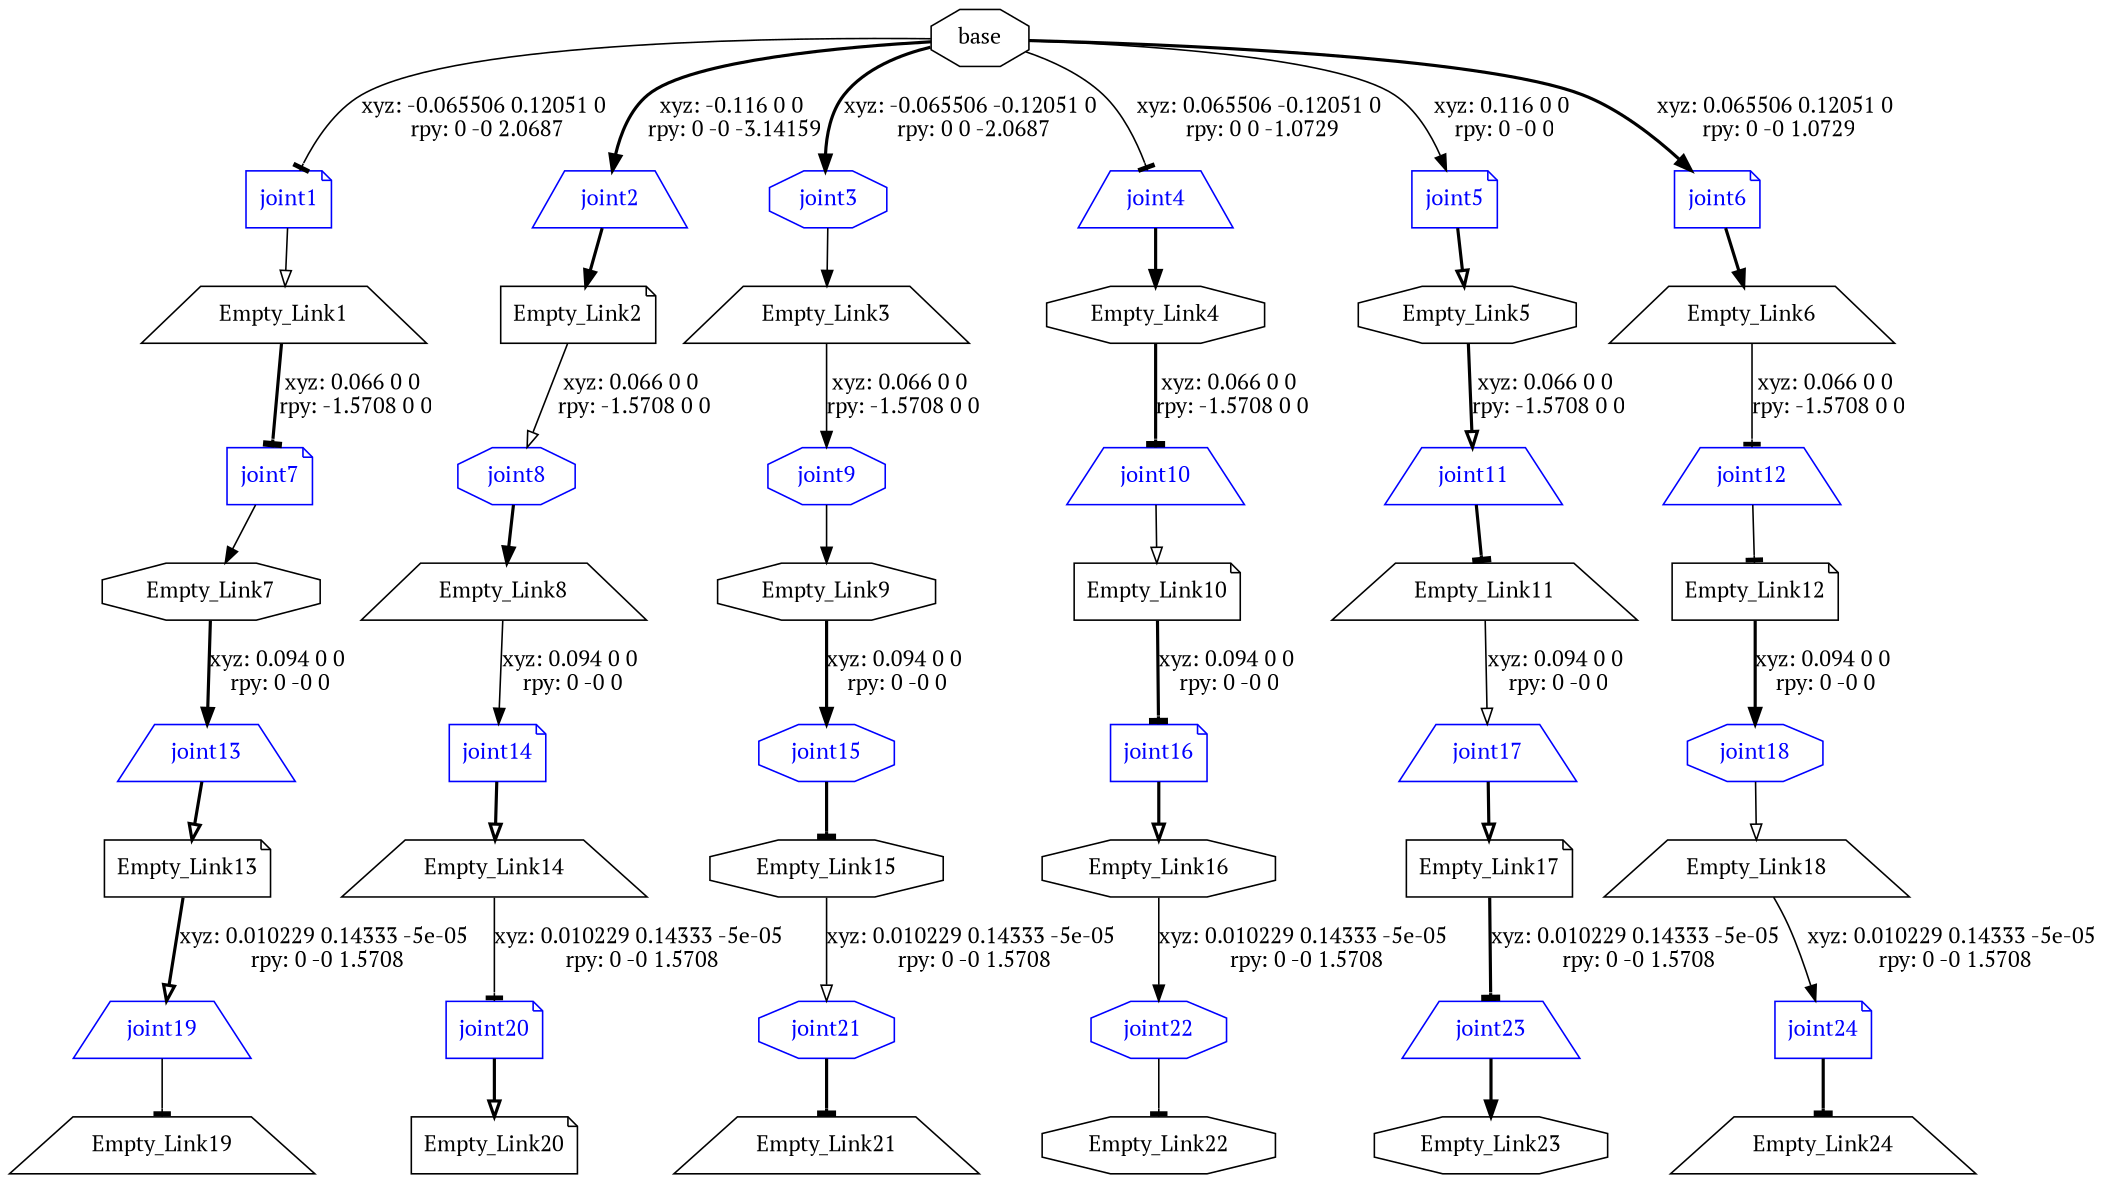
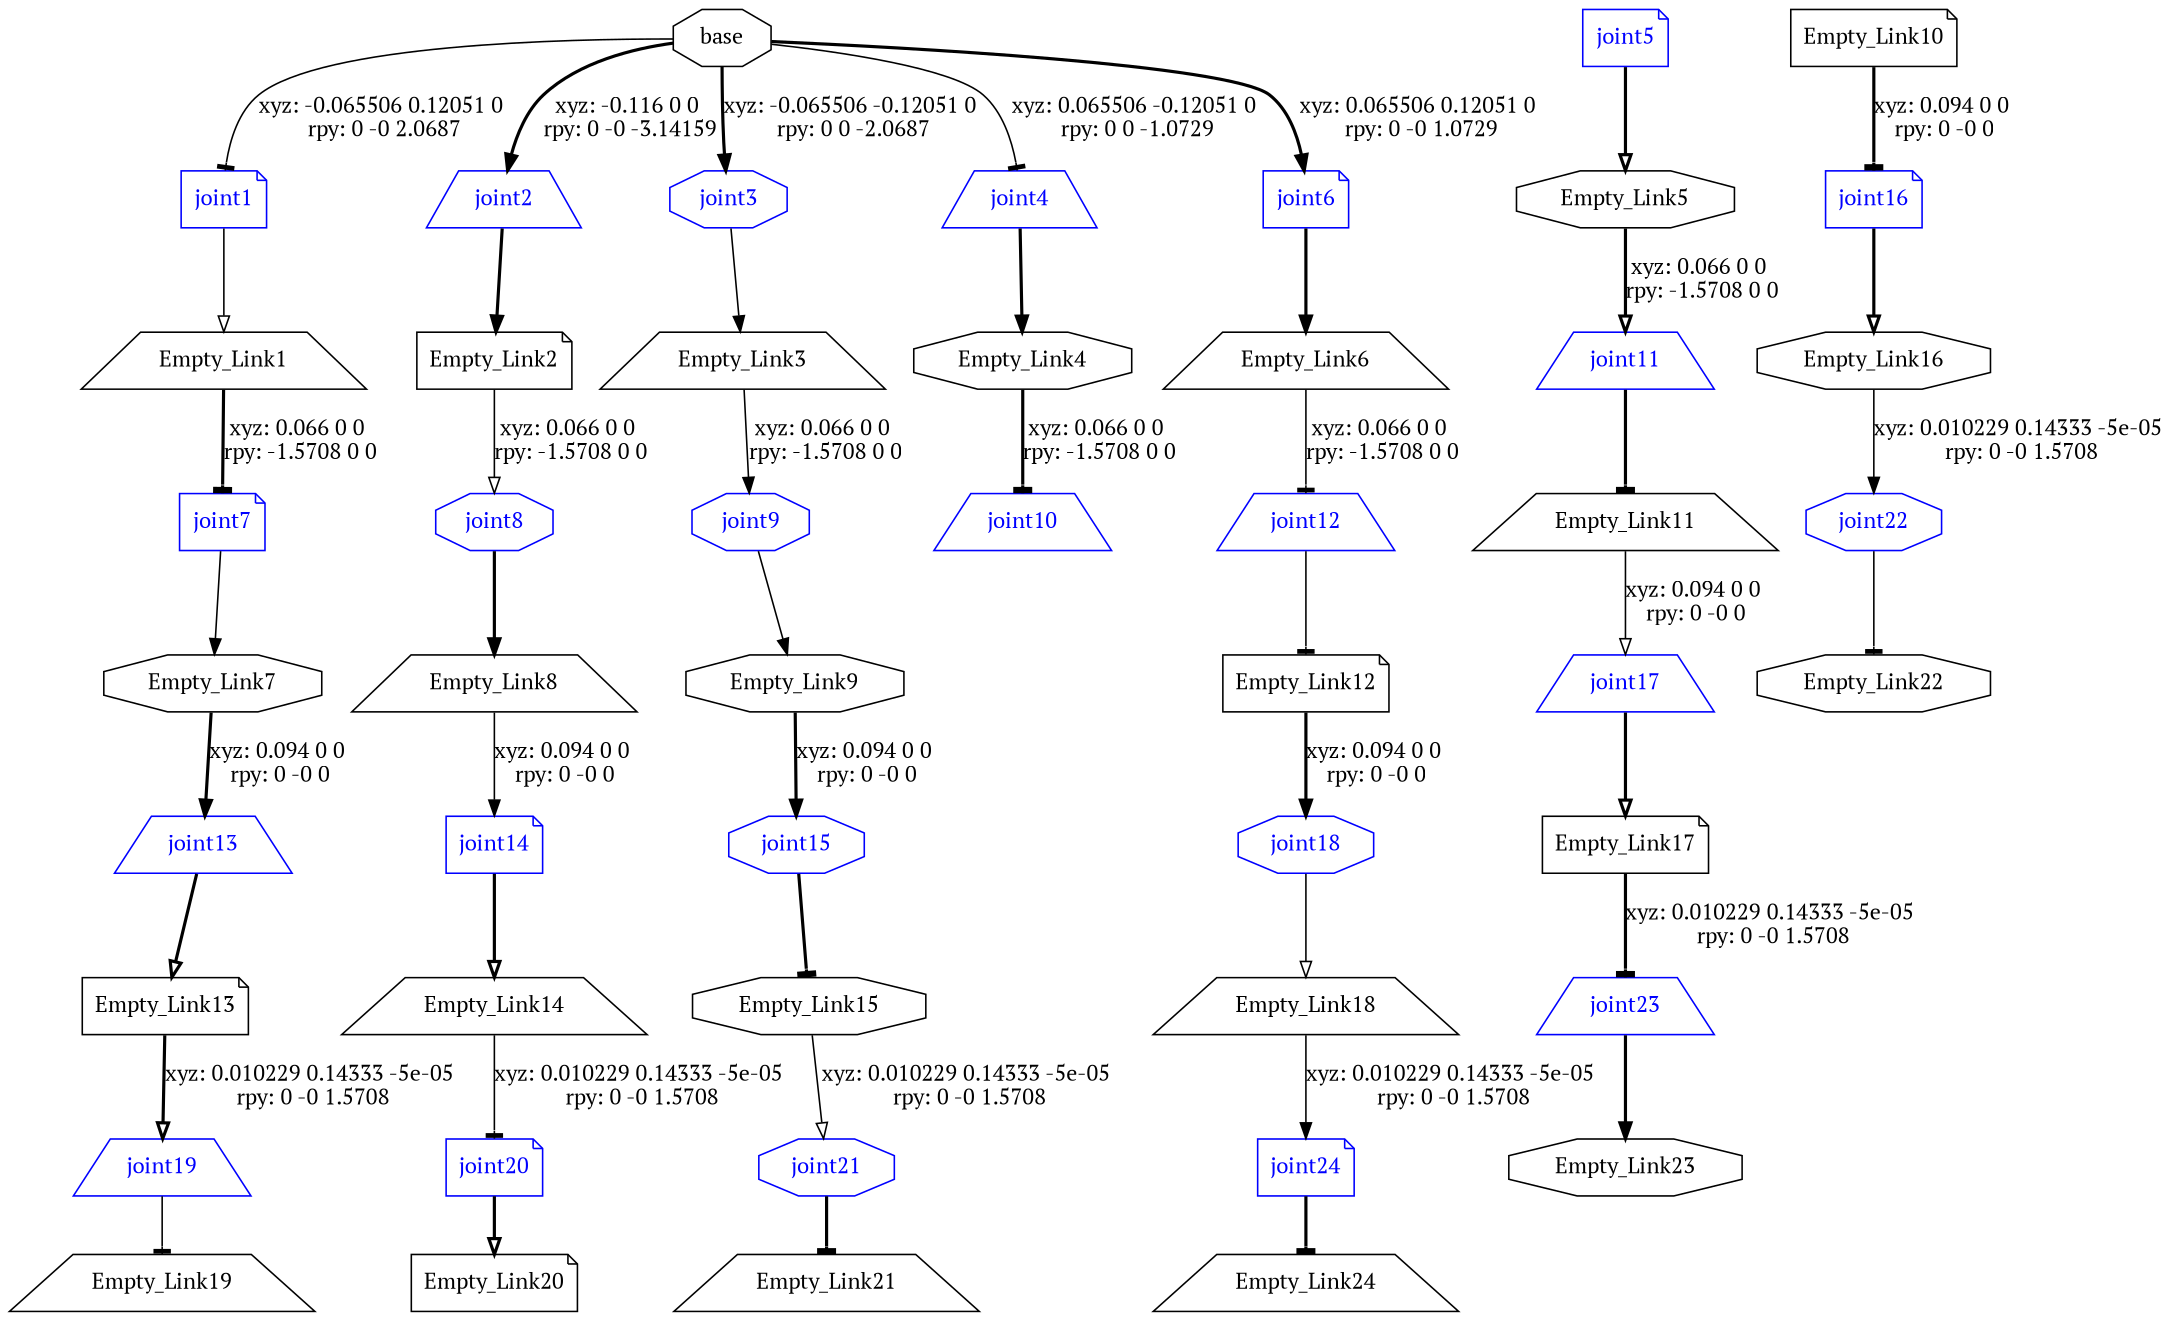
(1286, 63) -> none
(1156, 526) -> none
